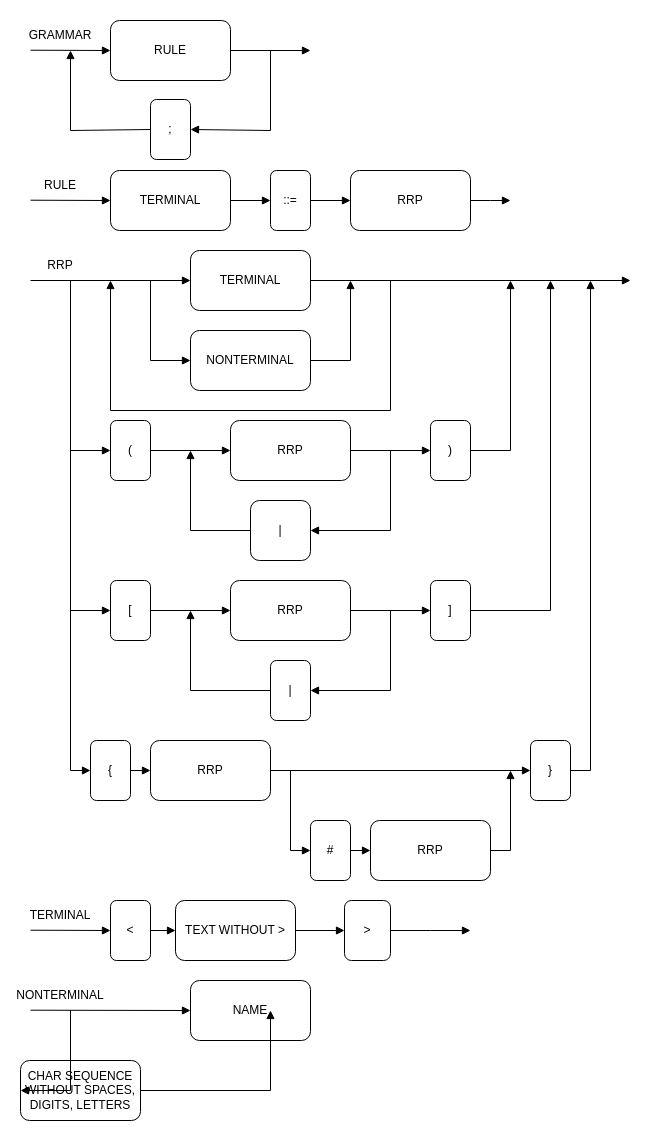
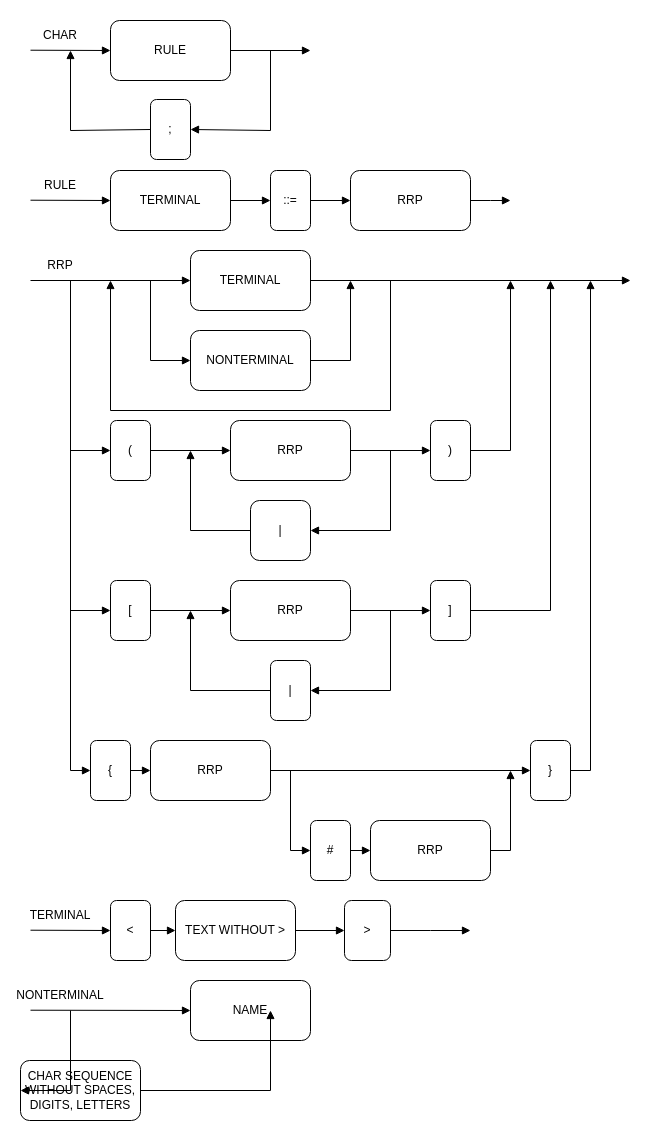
(61, 36) -> (61, 36)
